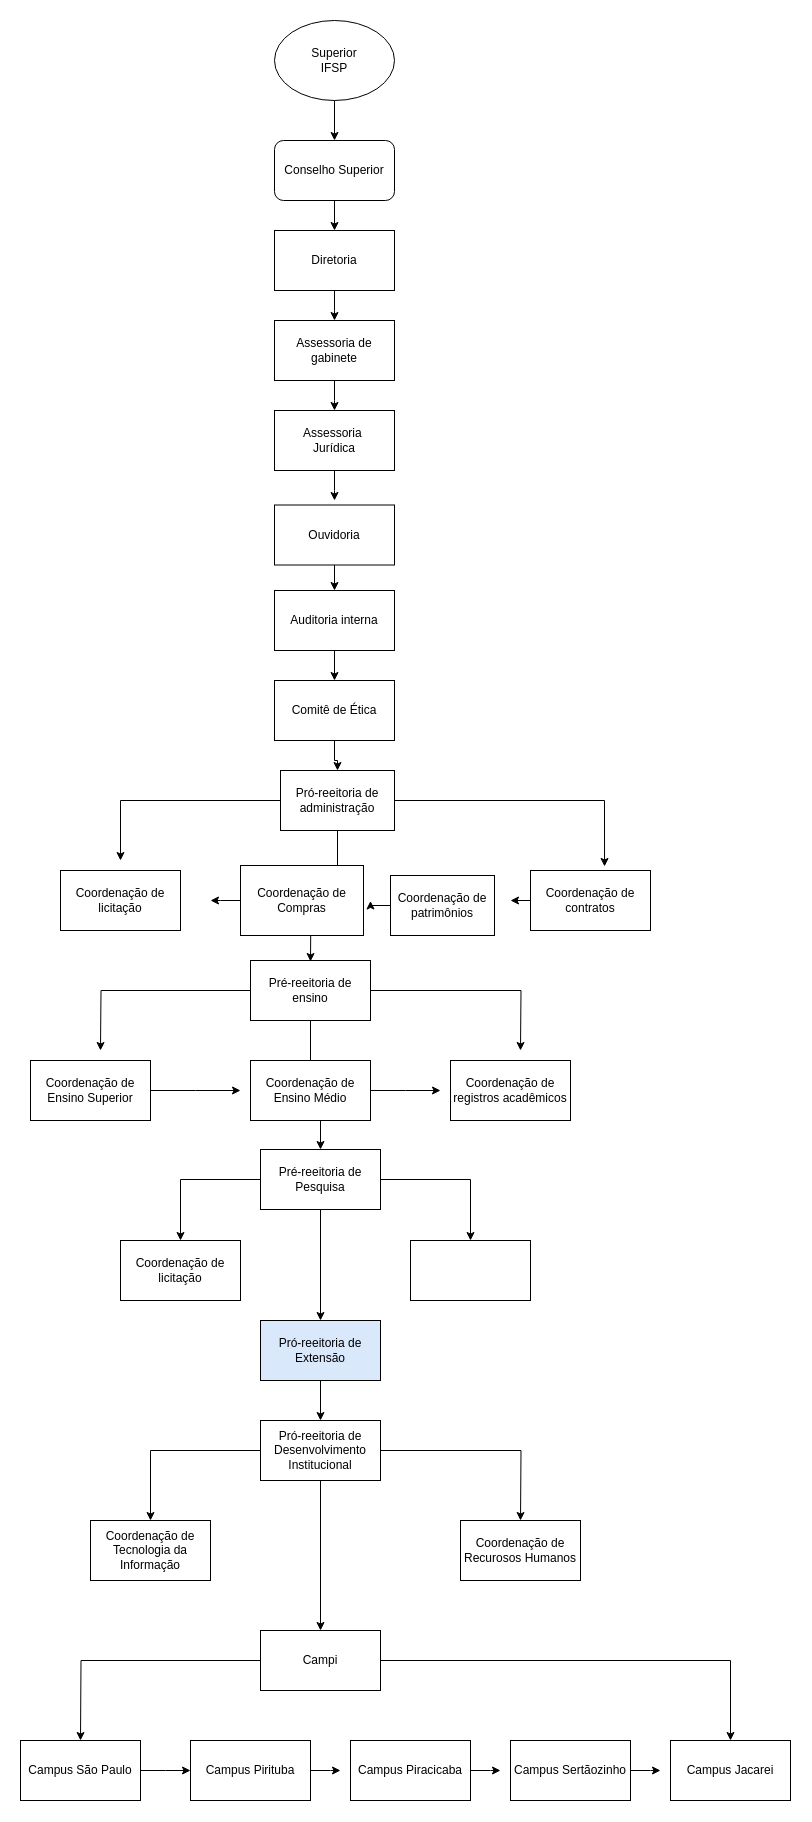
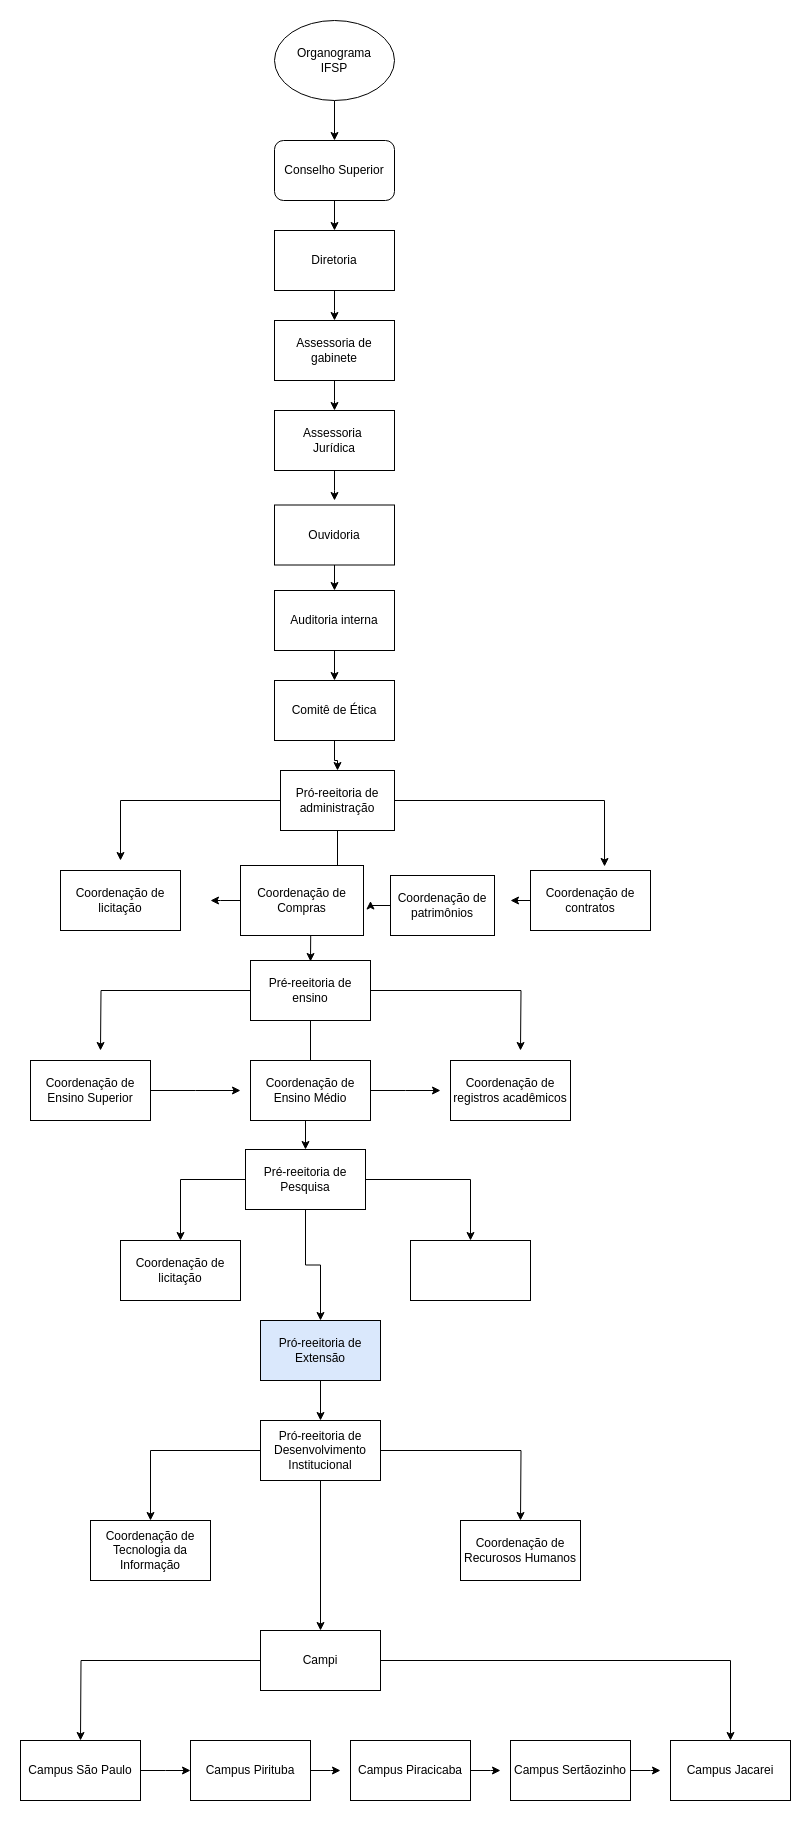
(335, 61) -> (335, 61)
(321, 1180) -> (306, 1180)
